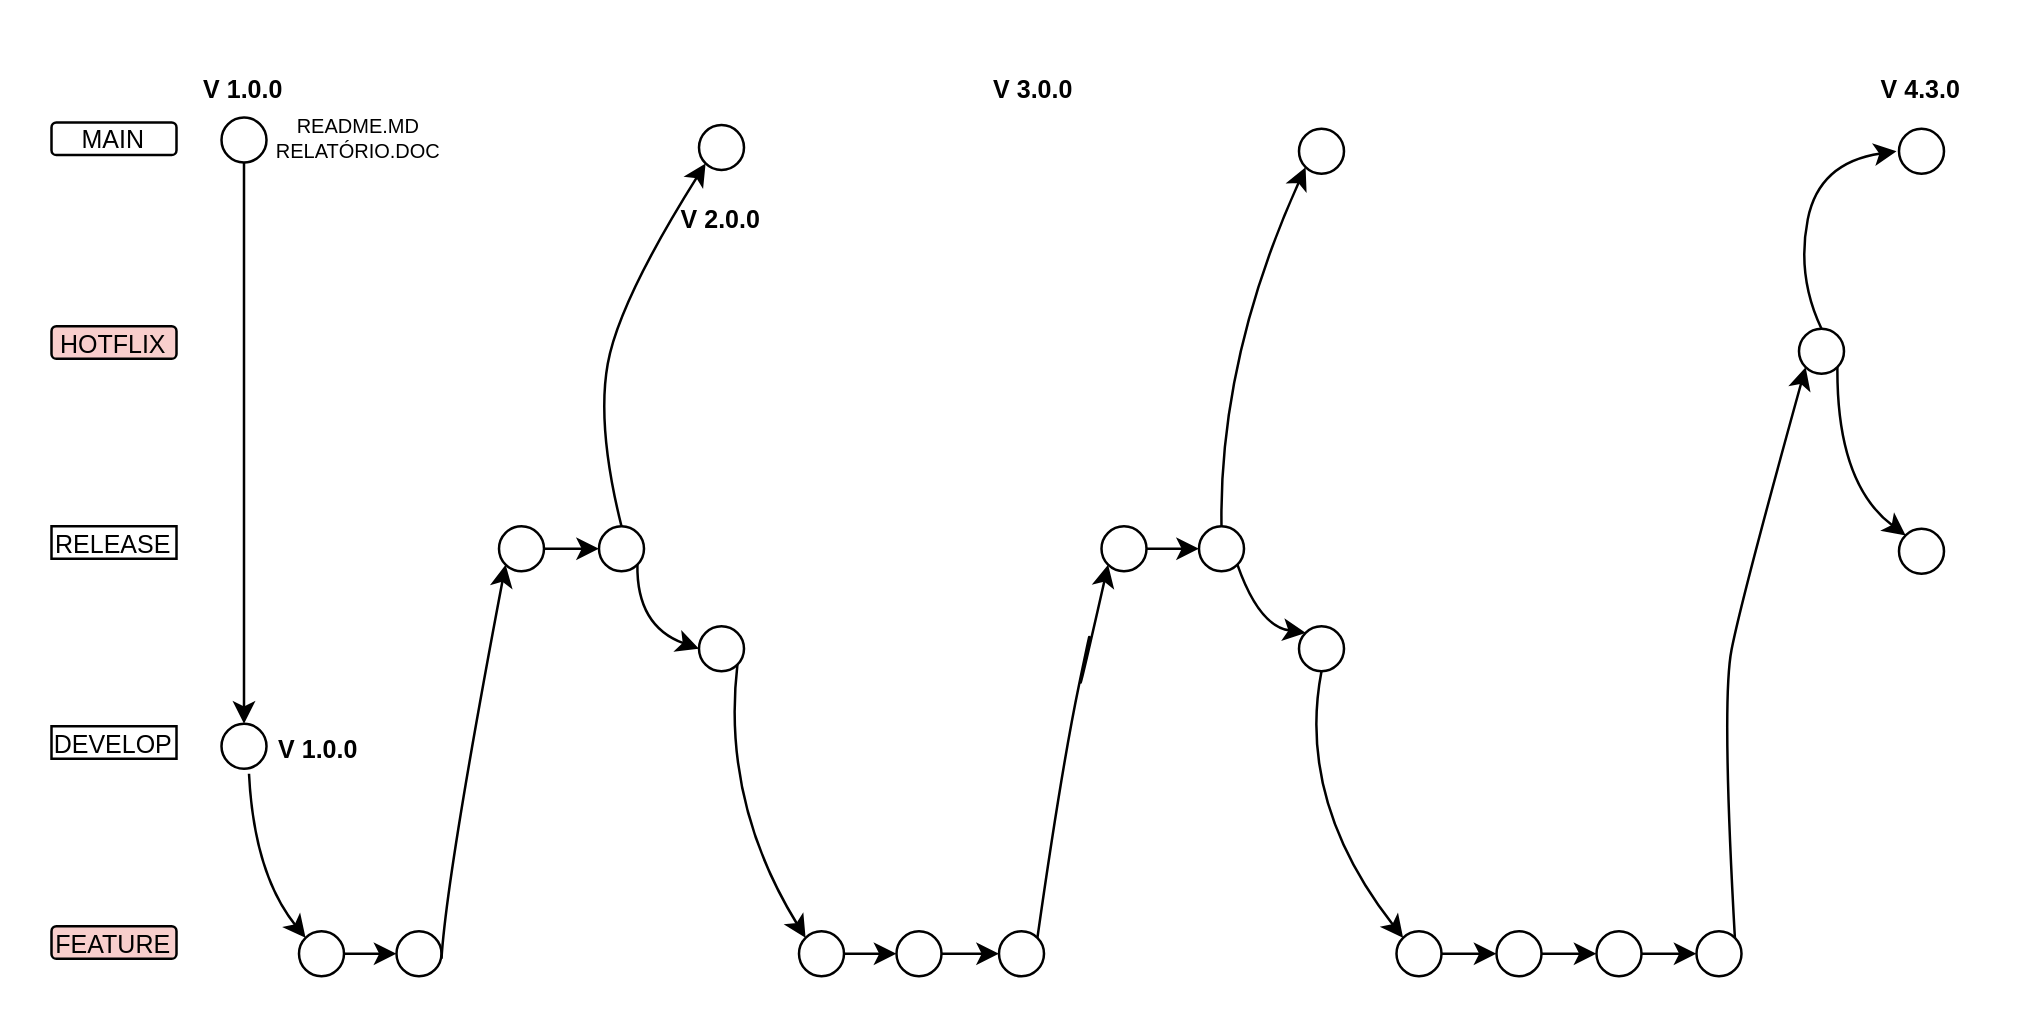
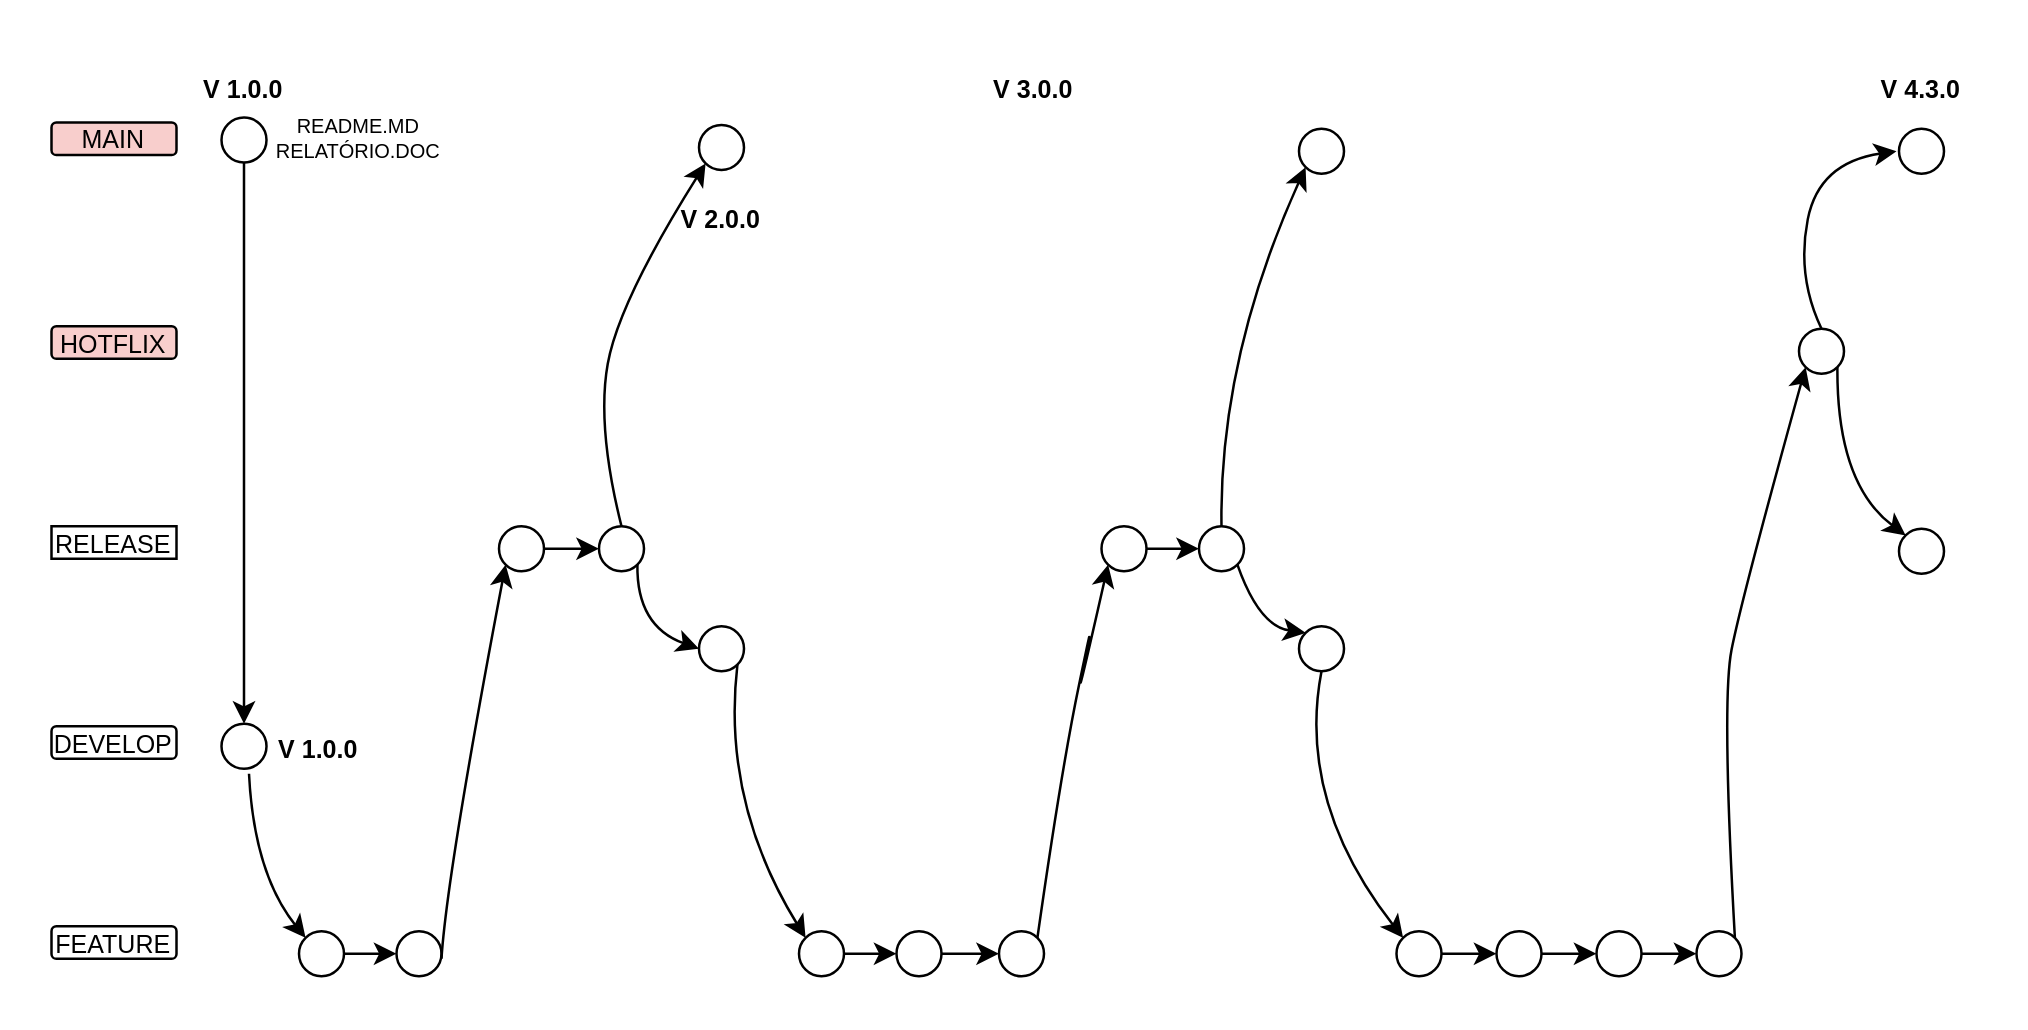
(114, 139) -> (114, 139)
(114, 743) -> (114, 743)
(114, 943) -> (114, 943)
